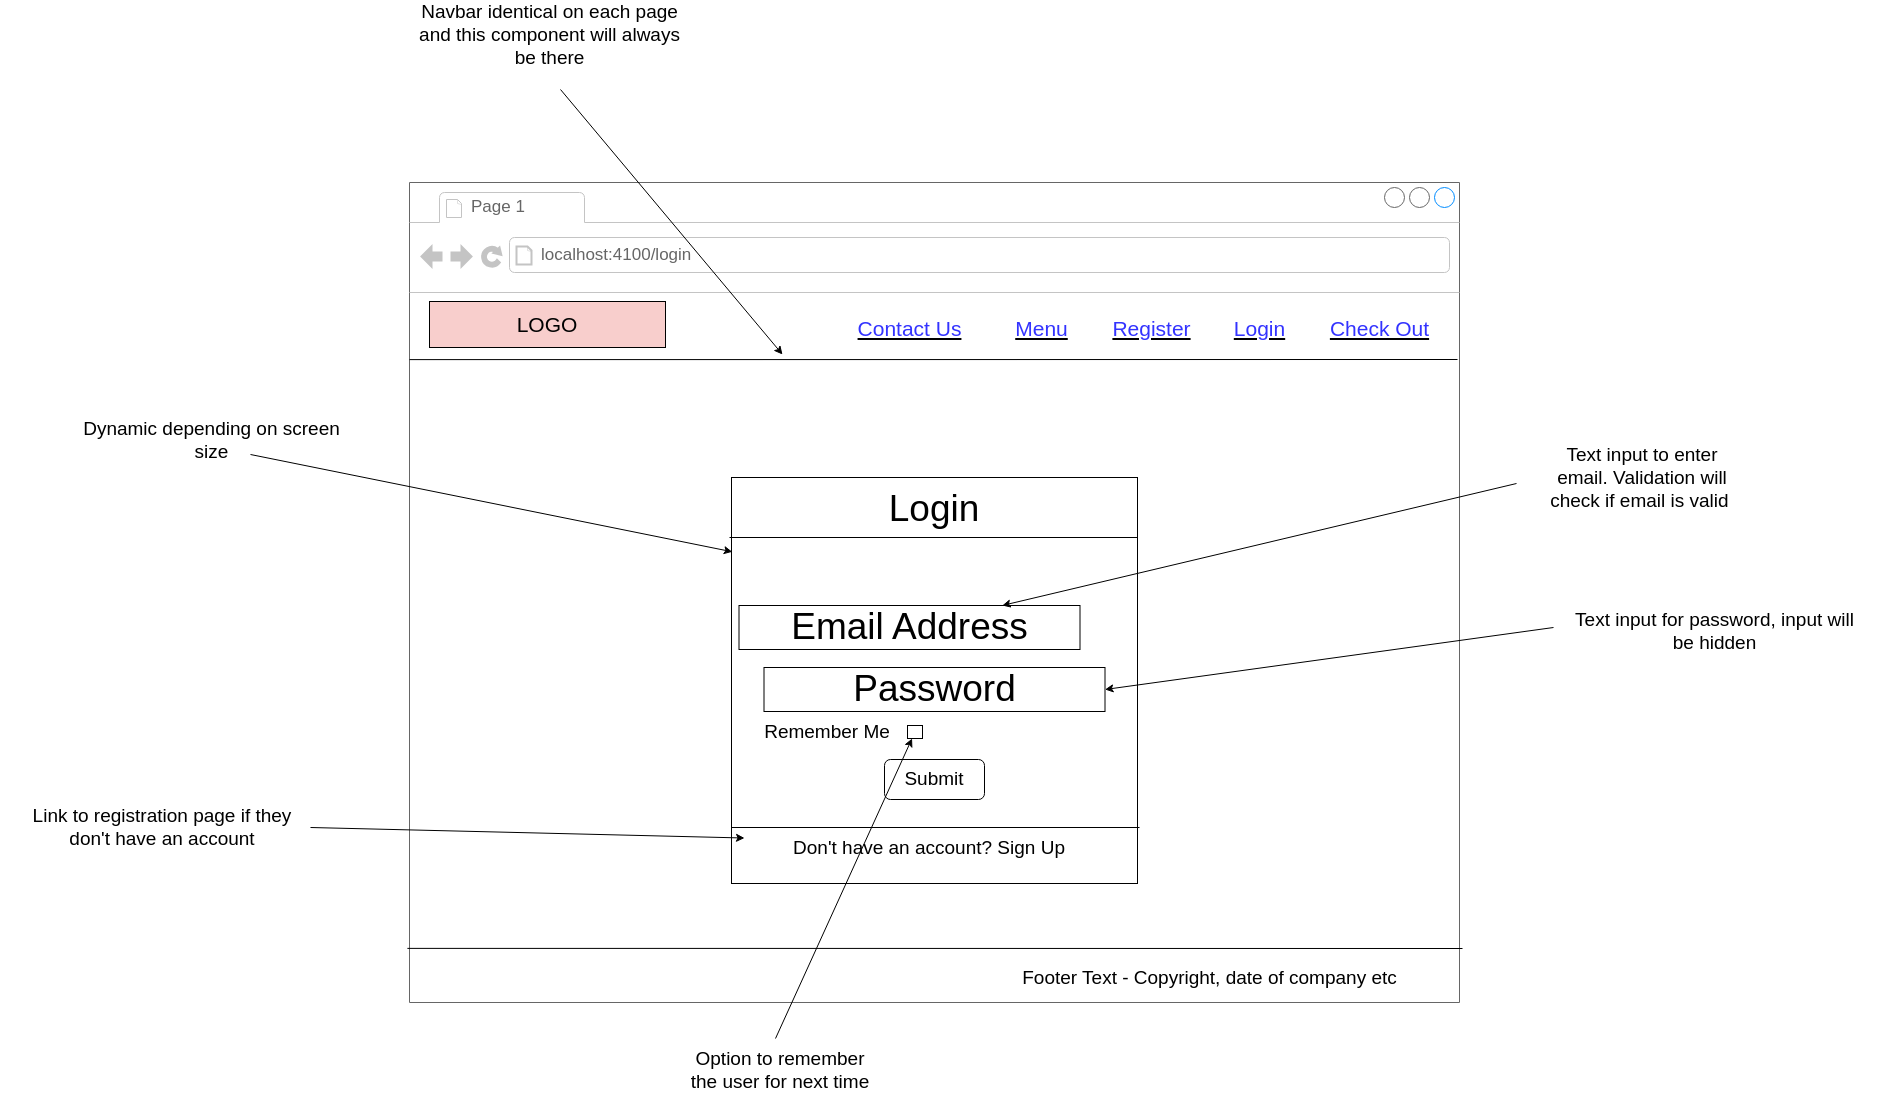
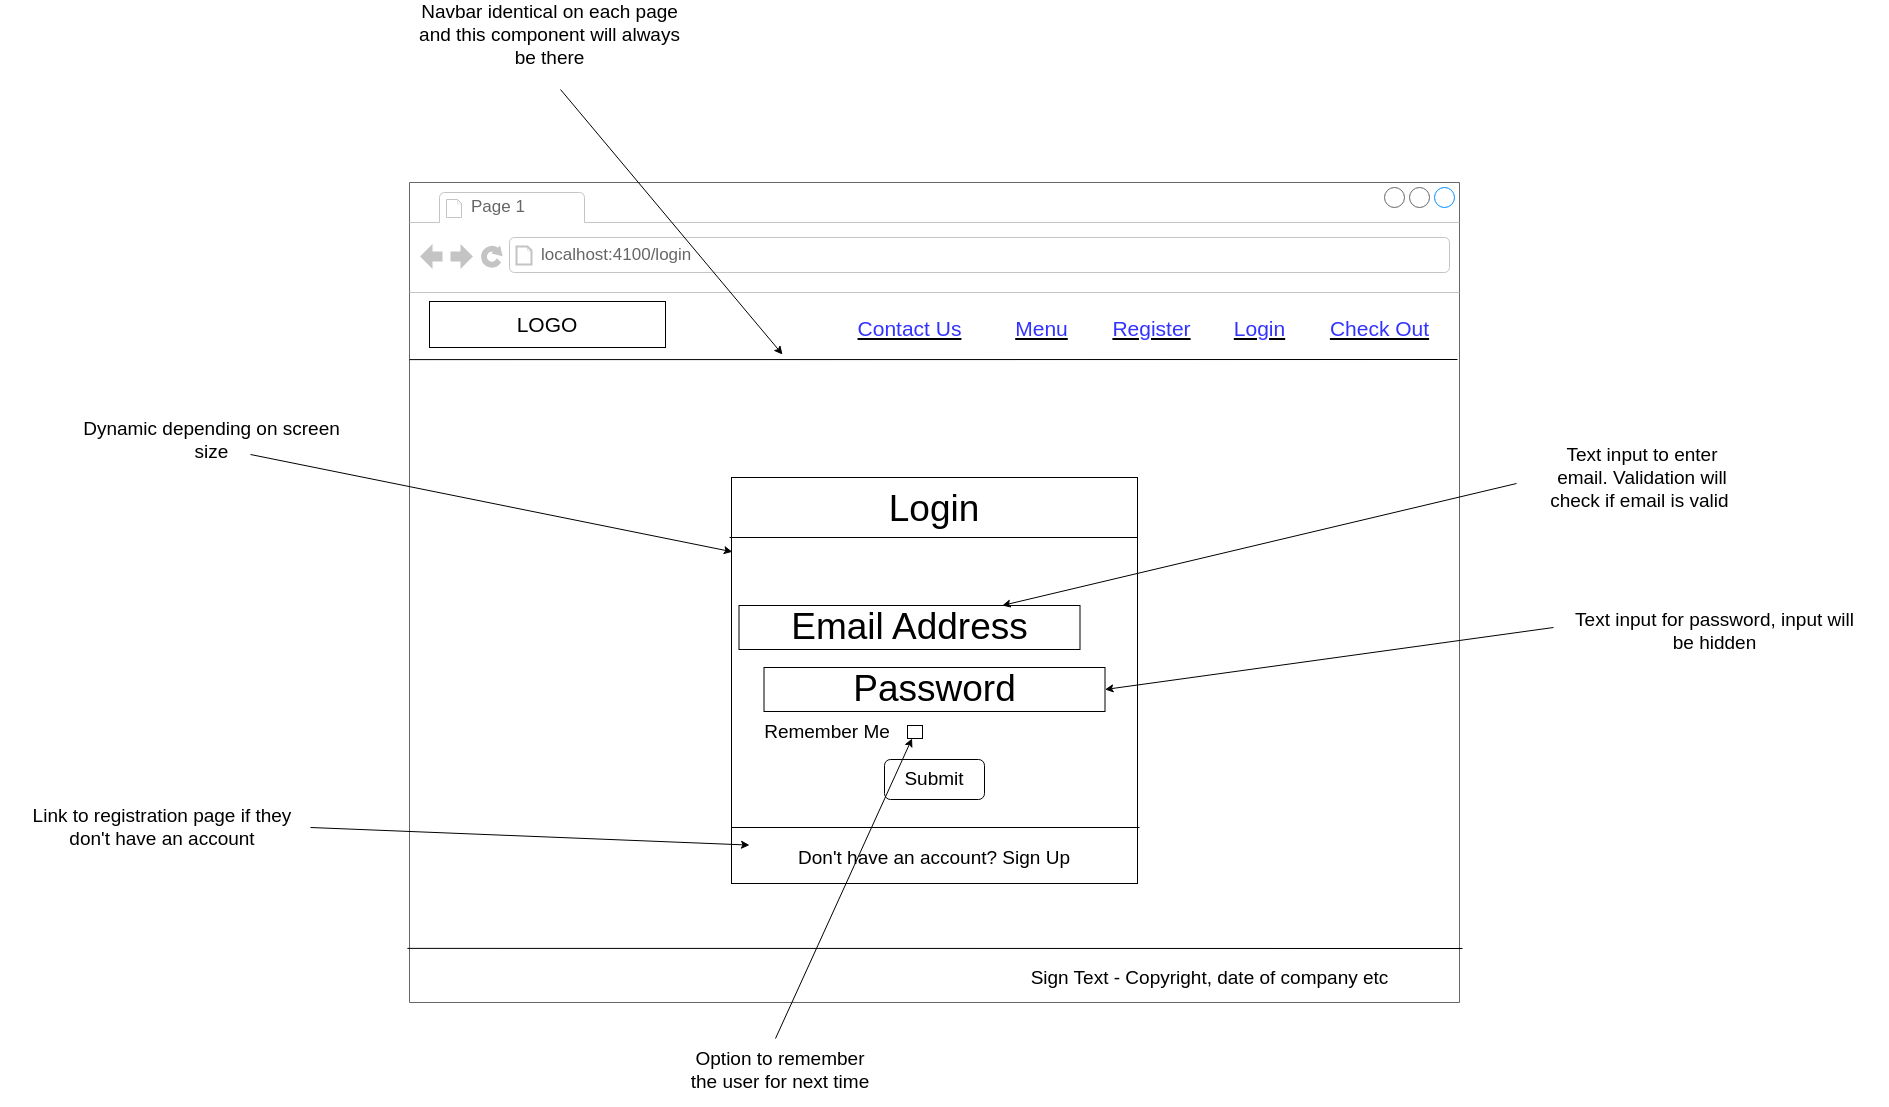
(548, 325) -> (548, 325)
(930, 843) -> (935, 853)
(1210, 979) -> (1210, 979)
